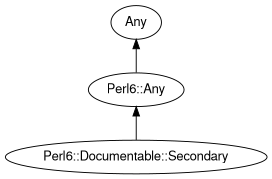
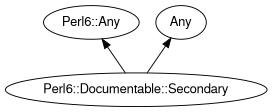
(136, 61) -> (156, 59)
